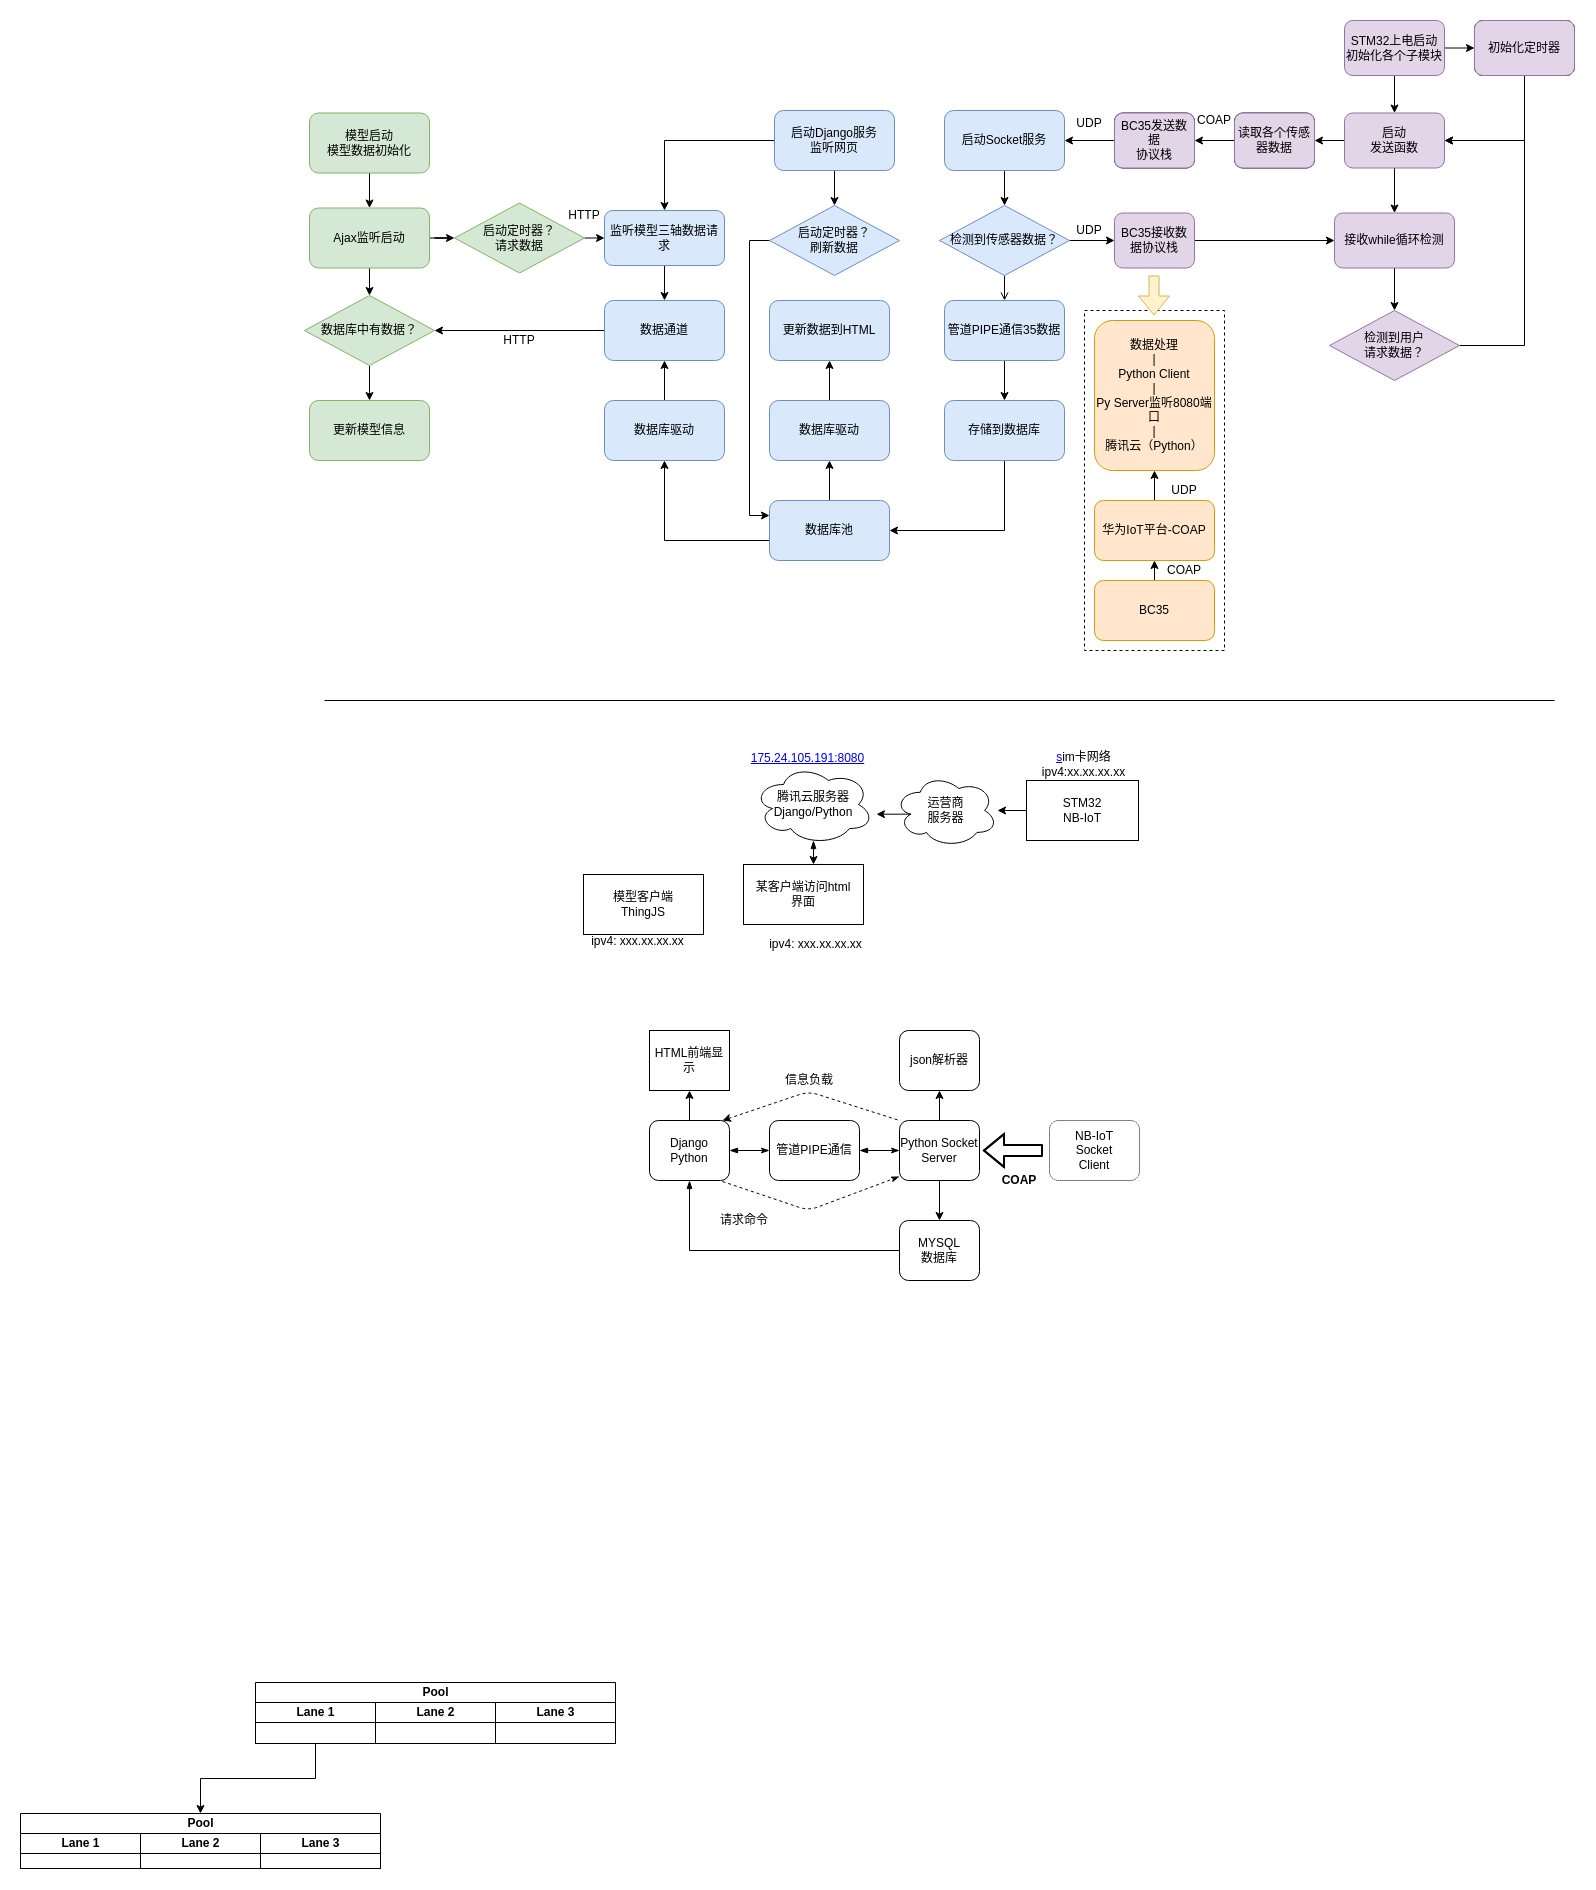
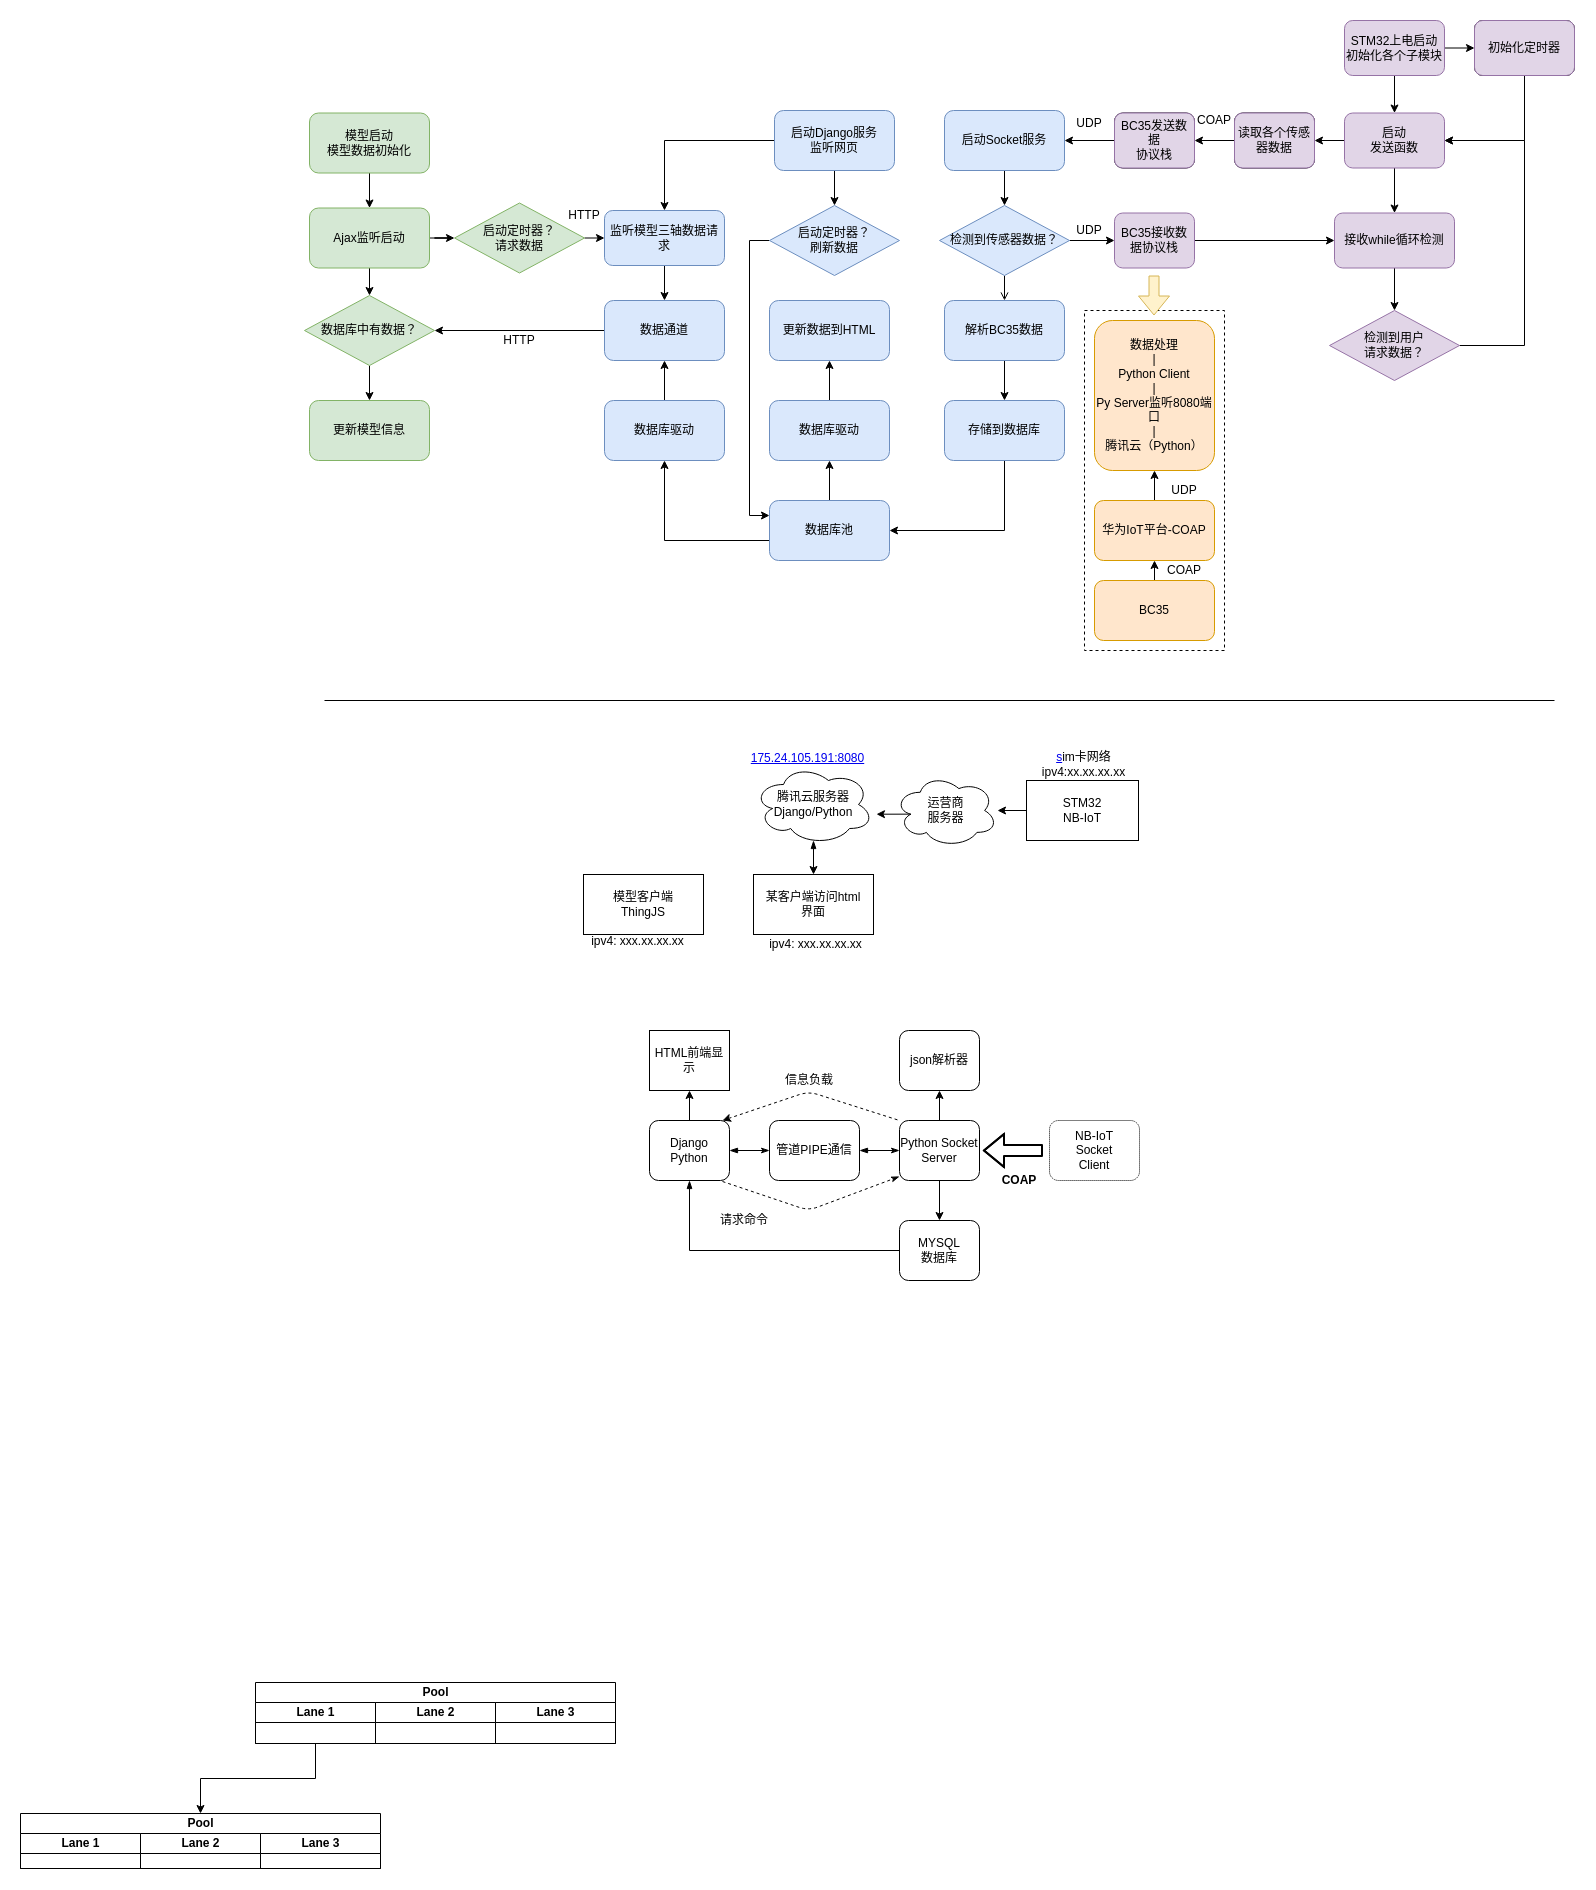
(1005, 331) -> (1005, 331)
(804, 895) -> (814, 905)
